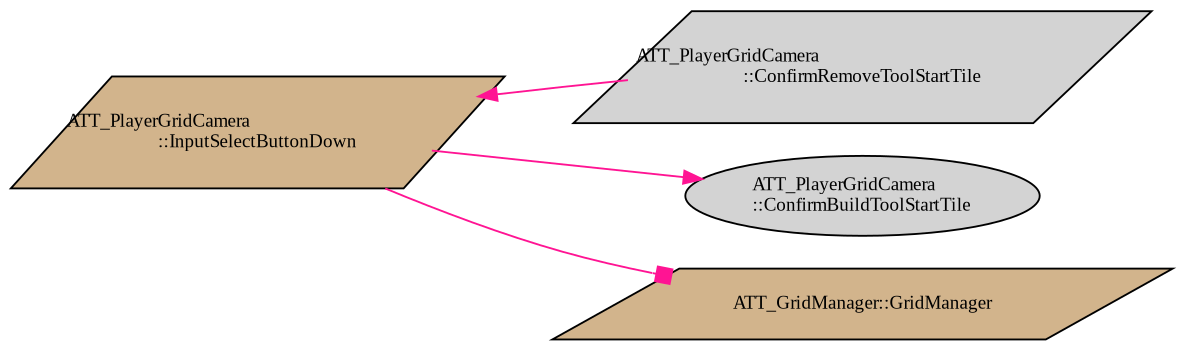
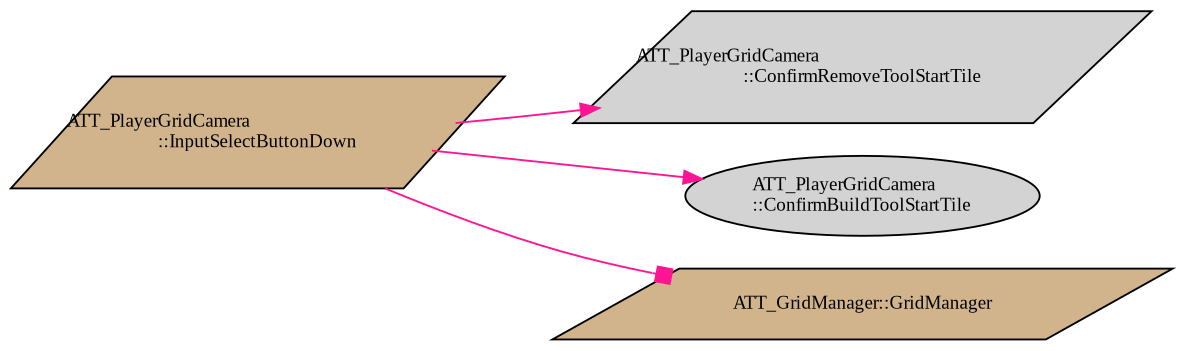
(563, 87) -> (518, 117)
